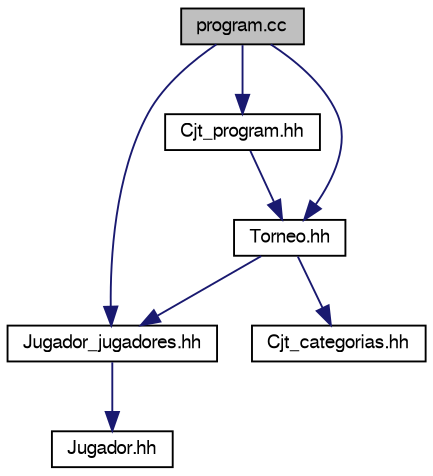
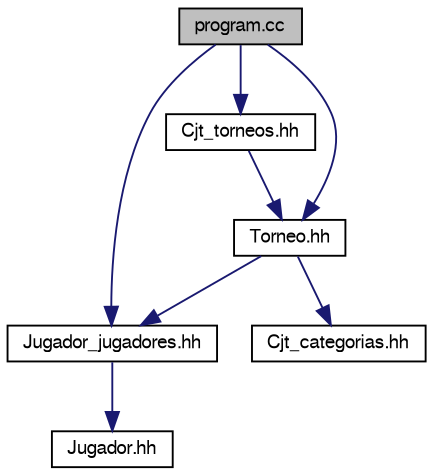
(243, 132) -> (241, 132)
